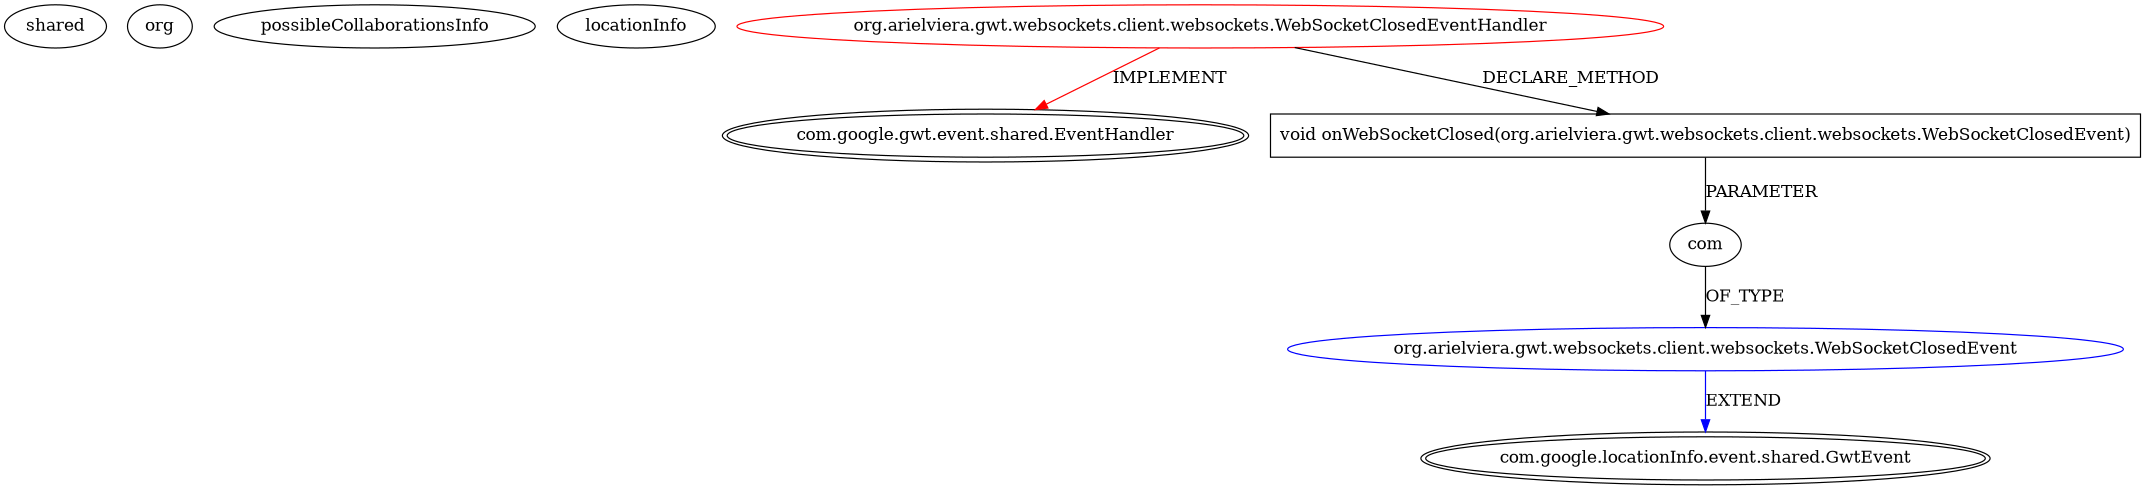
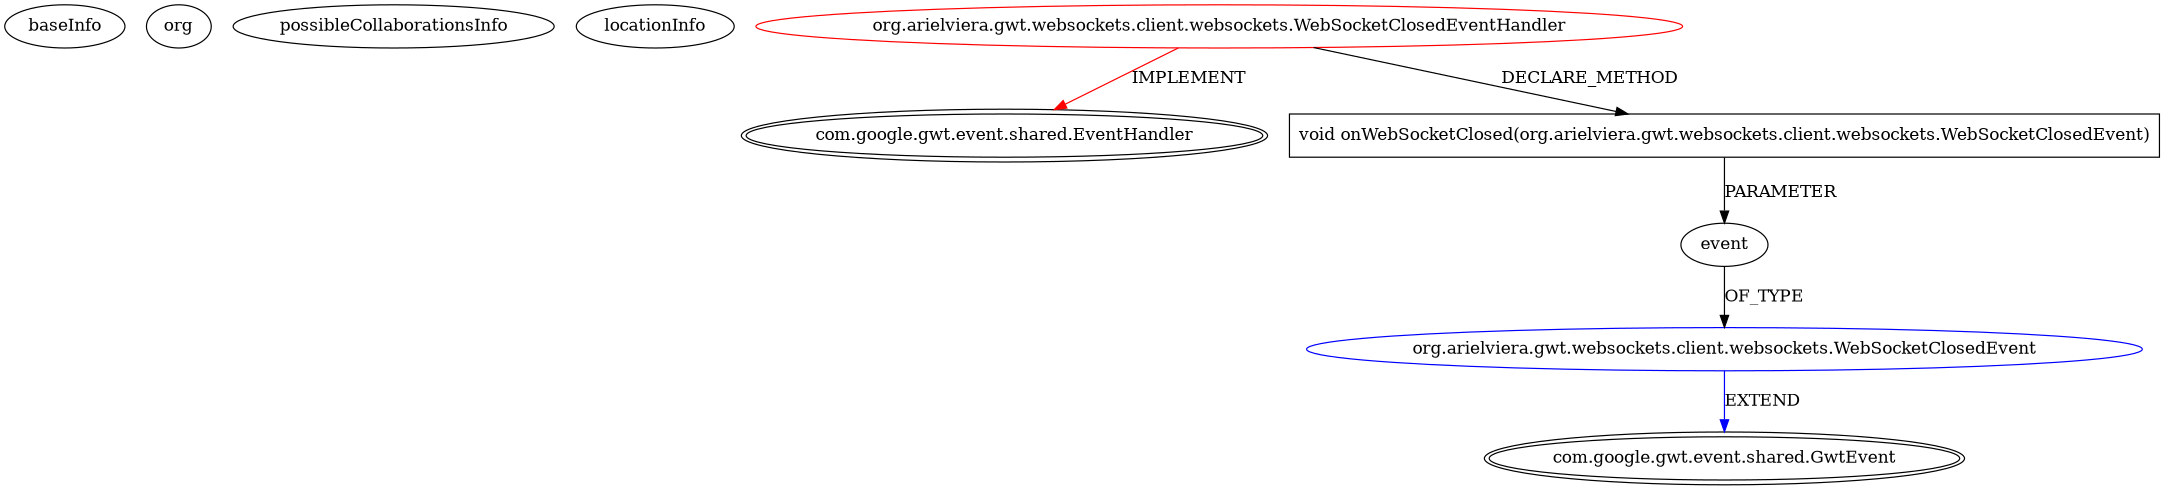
(55, 26) -> (65, 26)
(1705, 245) -> (1724, 245)
(1705, 458) -> (1724, 458)
